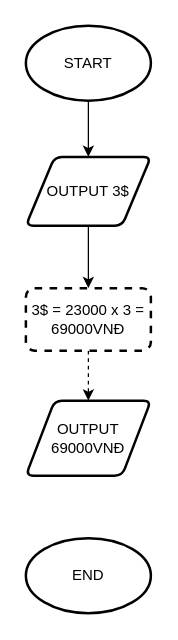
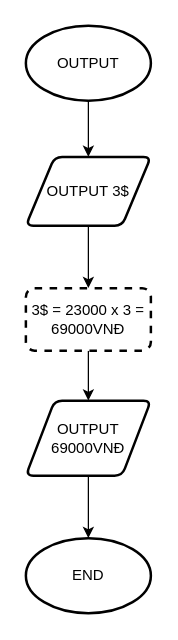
(88, 63) -> (88, 63)
(88, 371) -> (88, 371)
none -> (88, 503)
